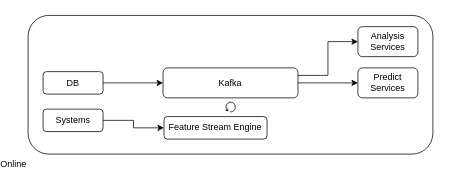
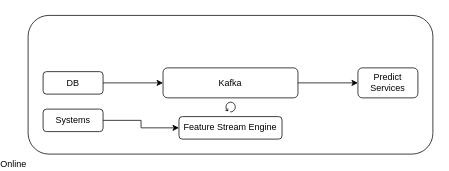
(388, 42) -> none
(314, 75) -> none
(216, 128) -> (231, 128)
